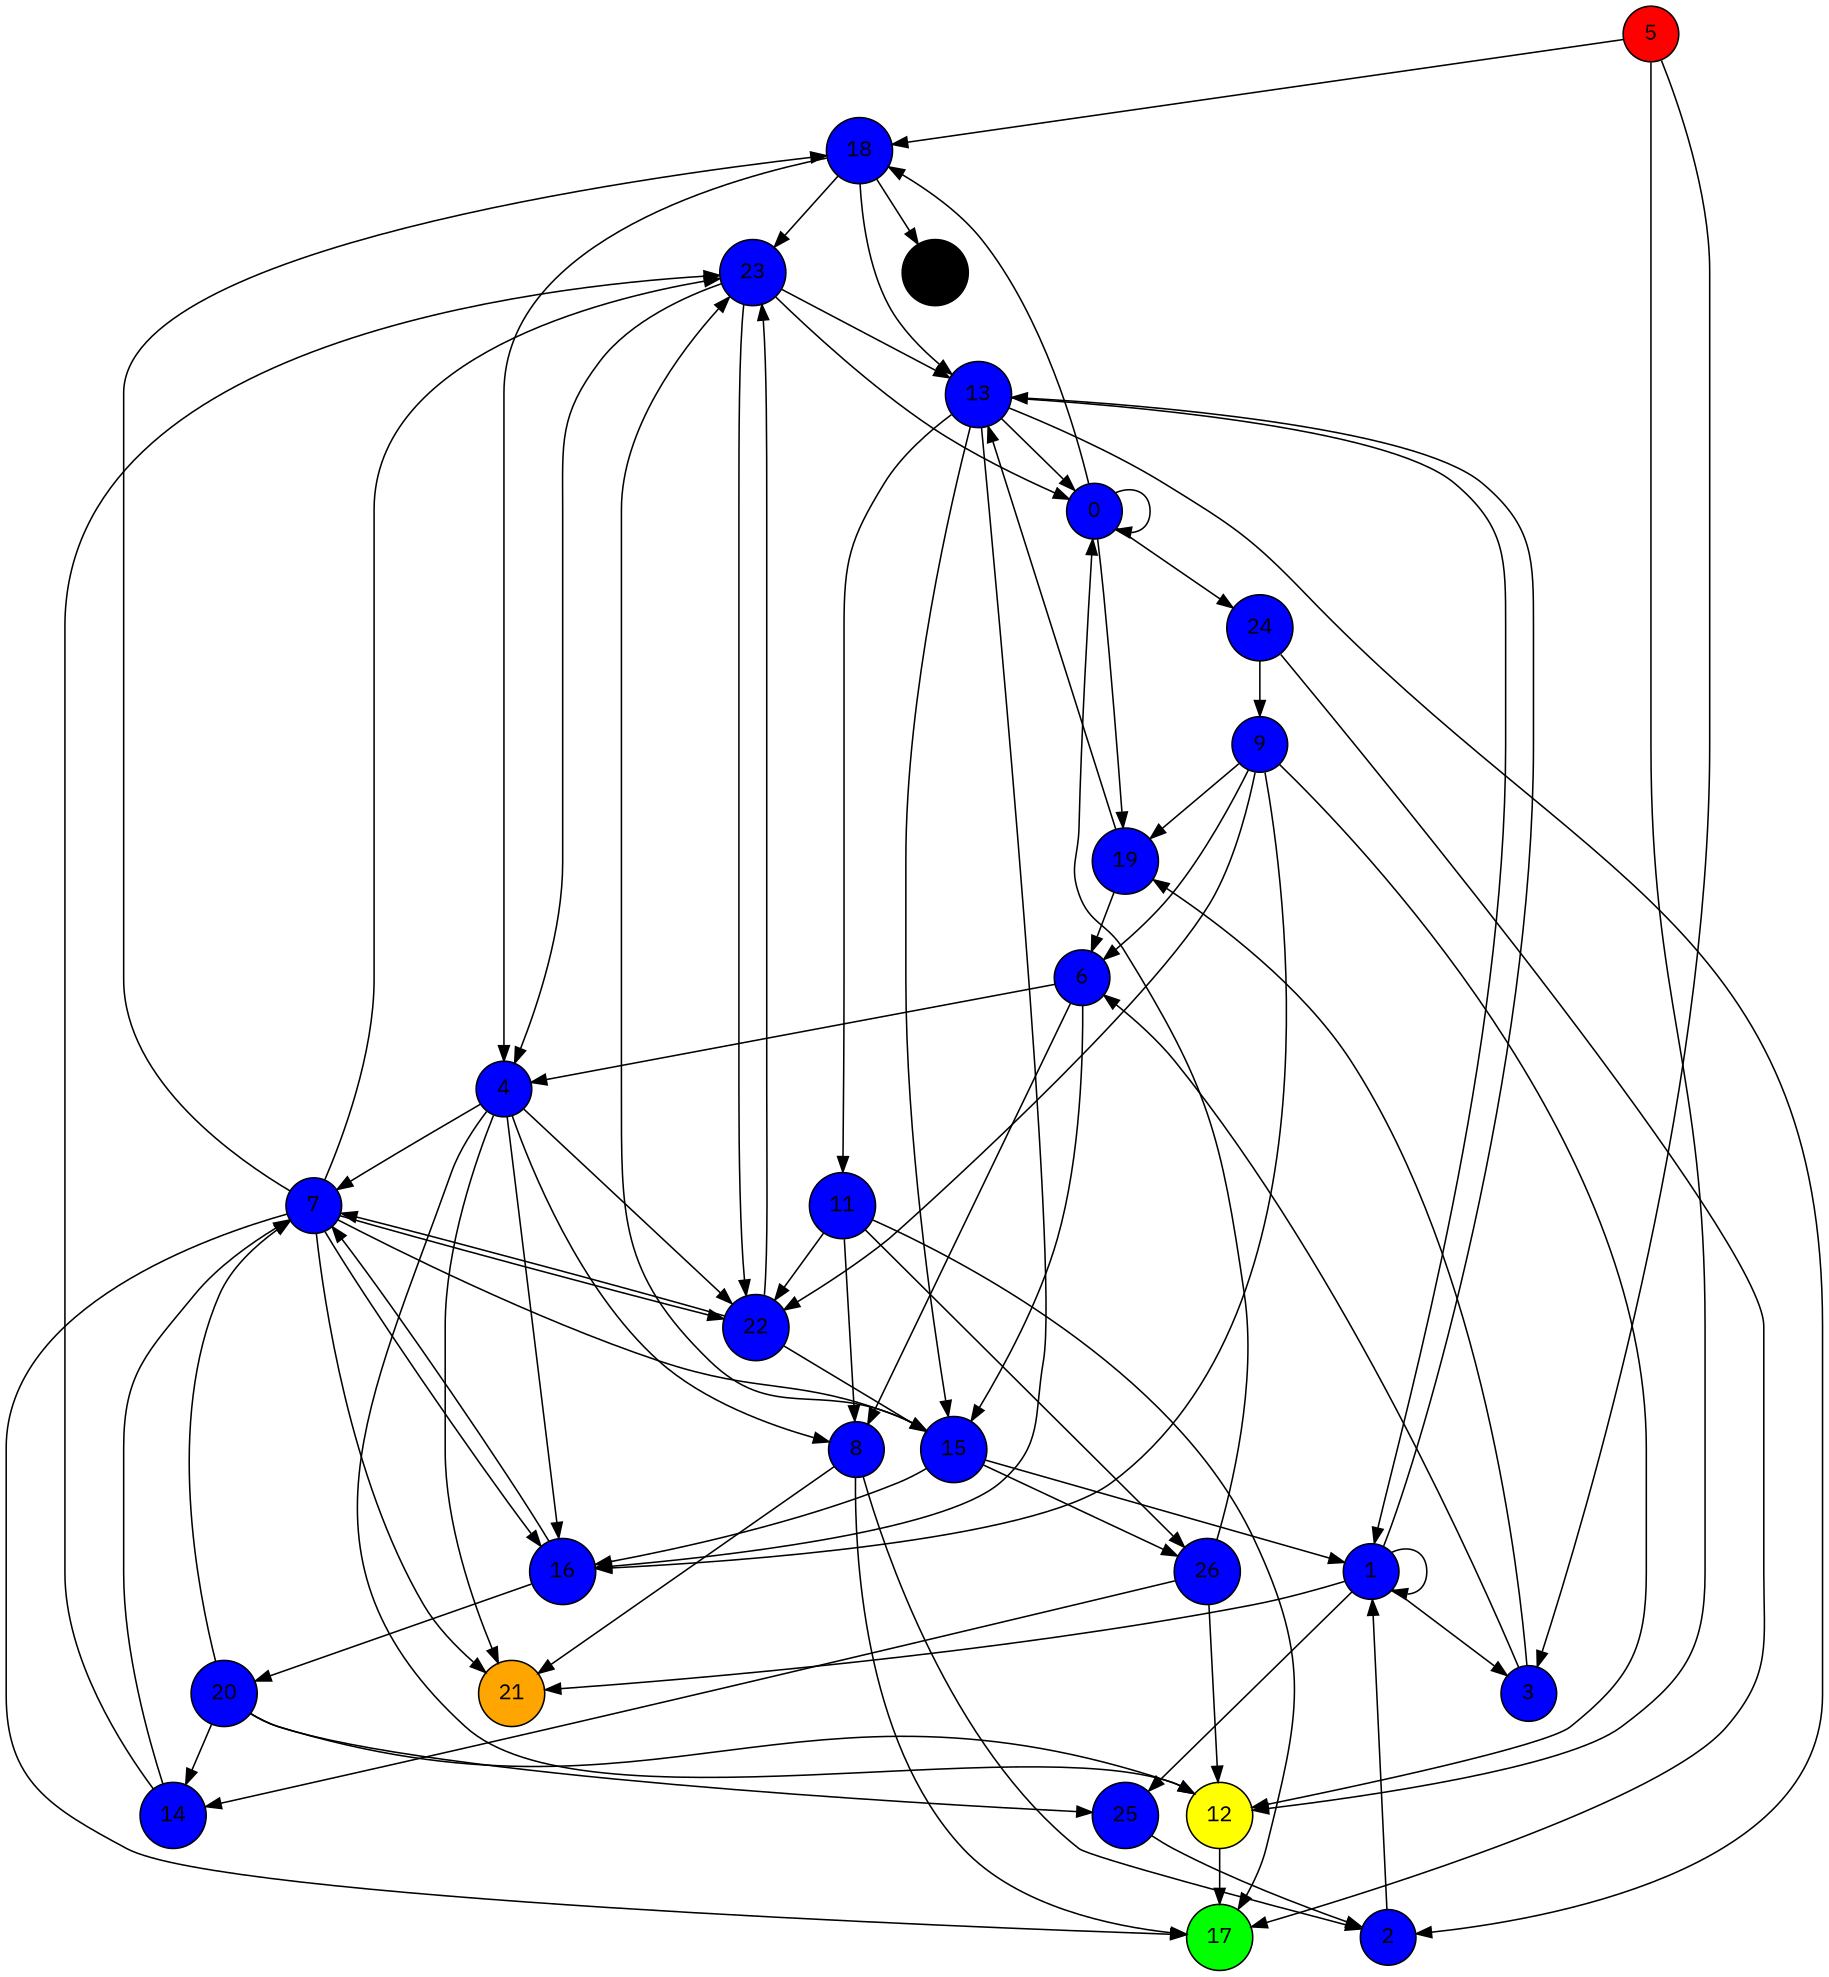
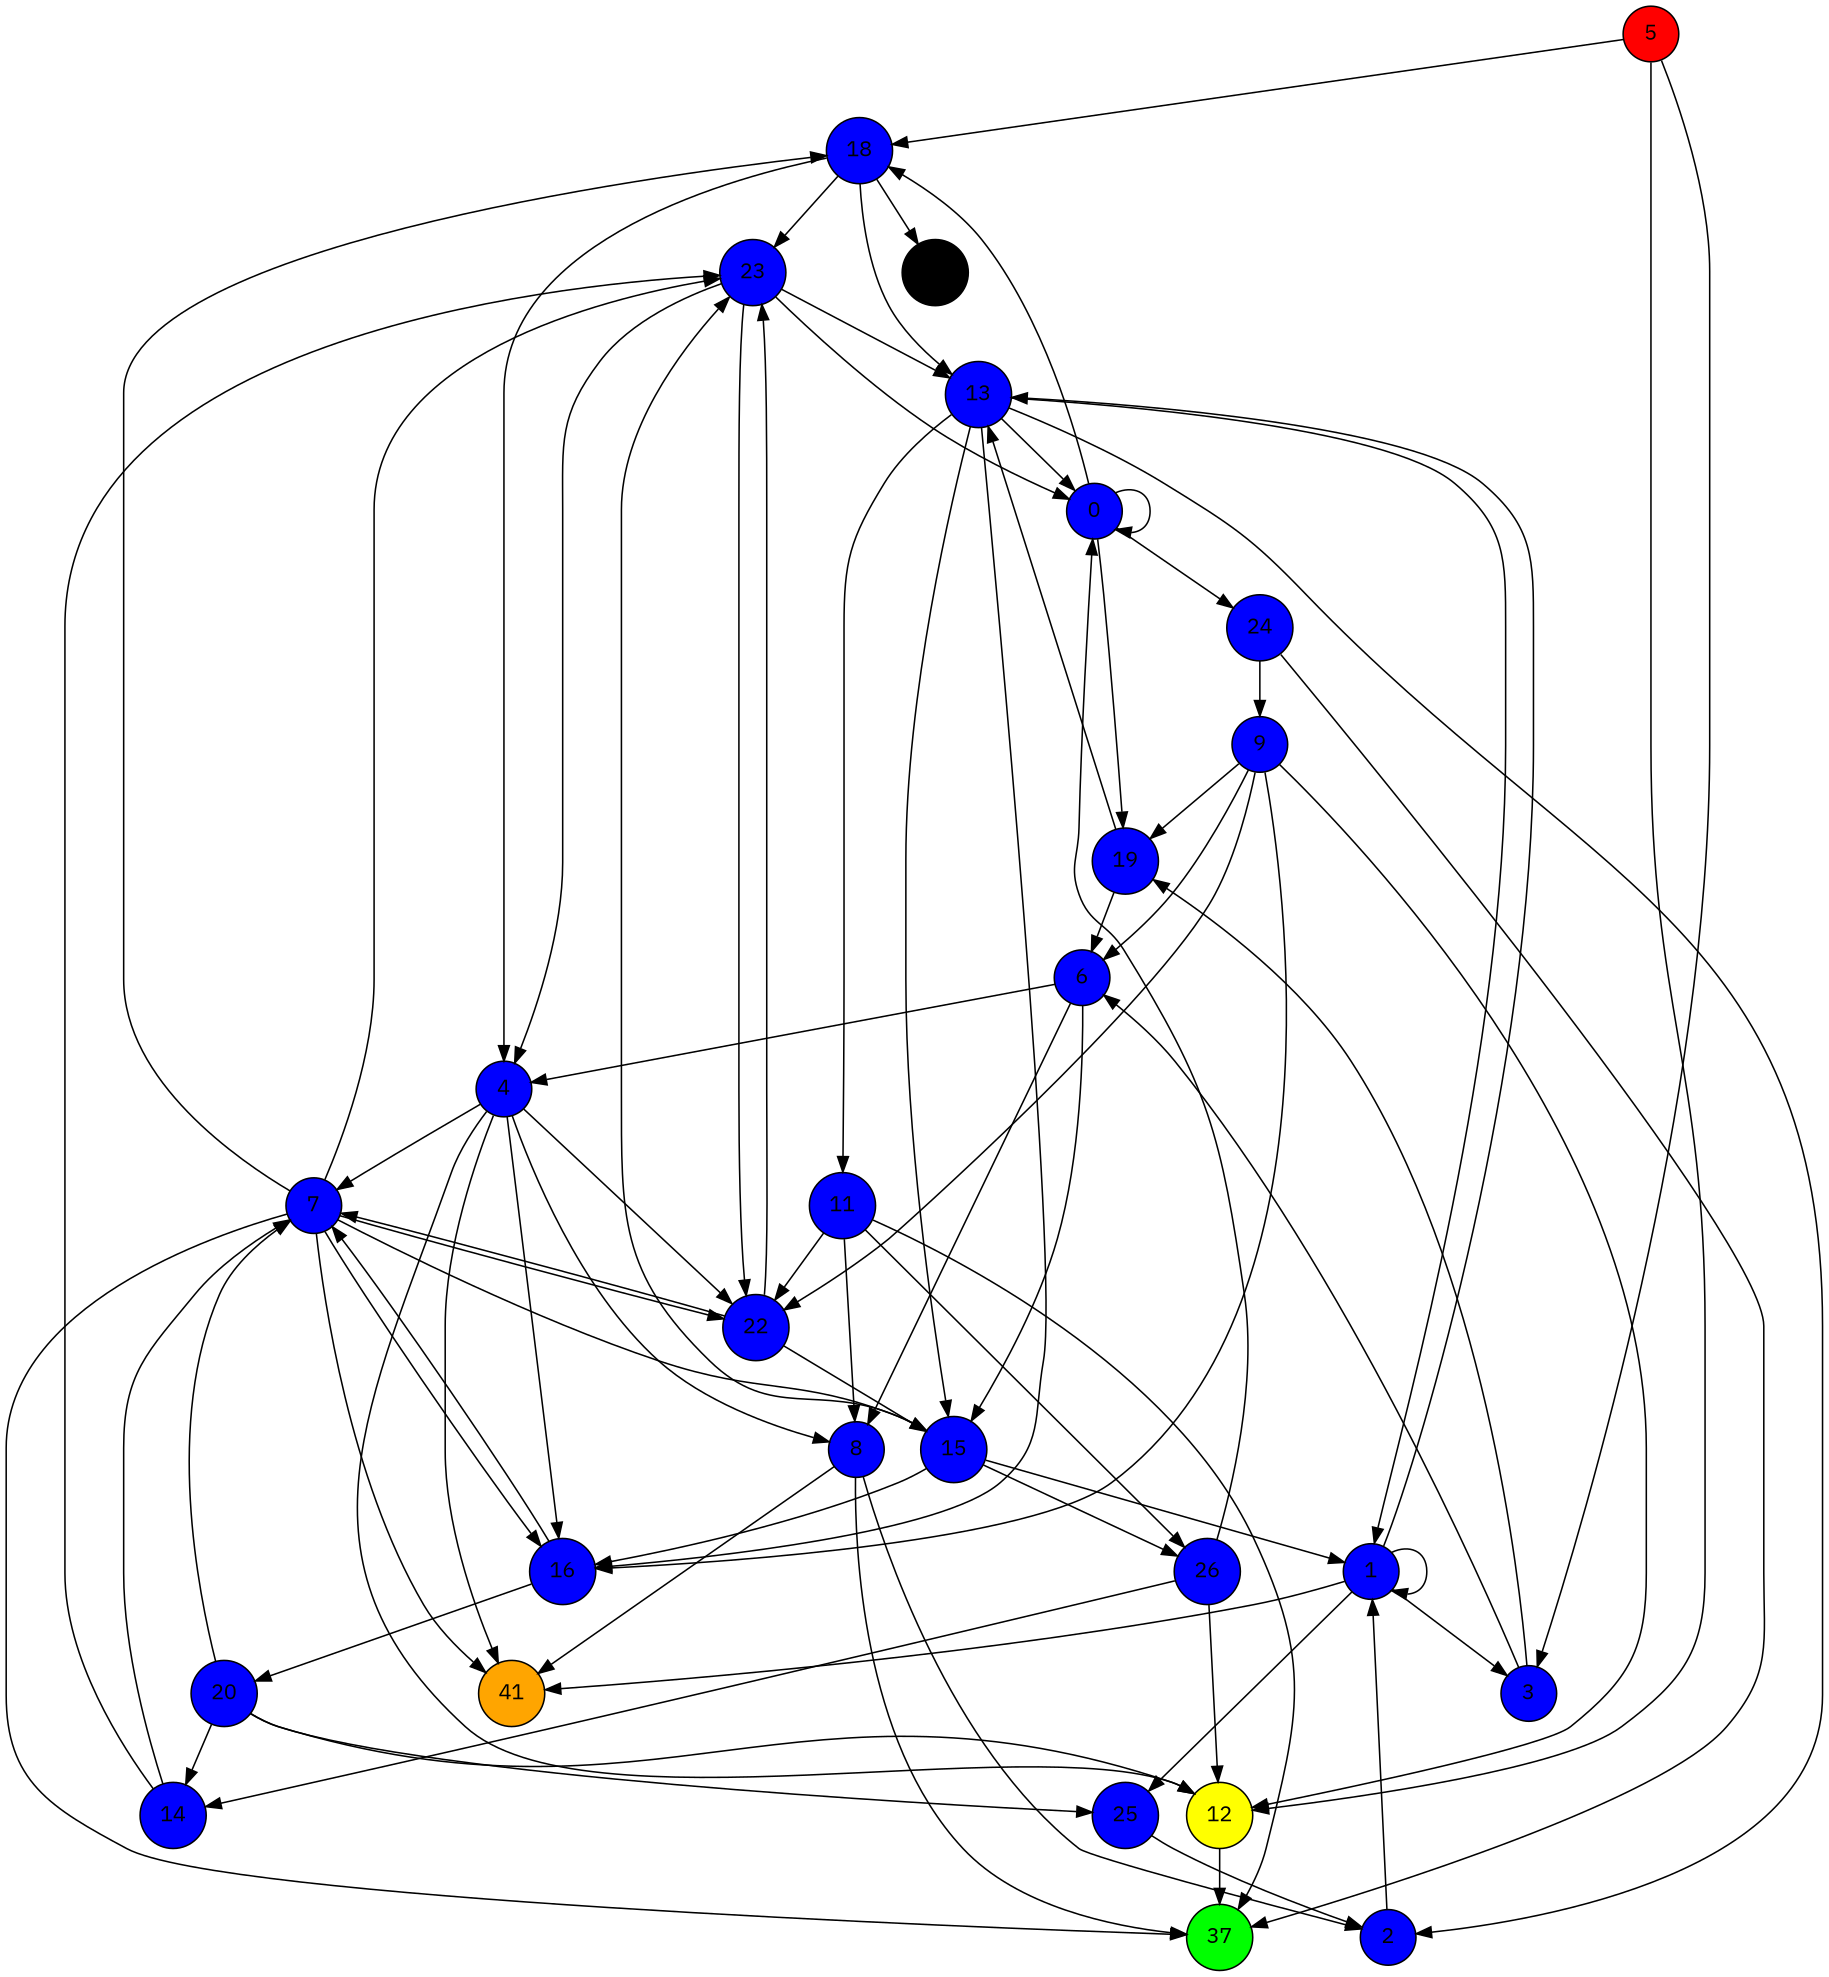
(512, 1694) -> (512, 1694)
(1220, 1937) -> (1220, 1937)
